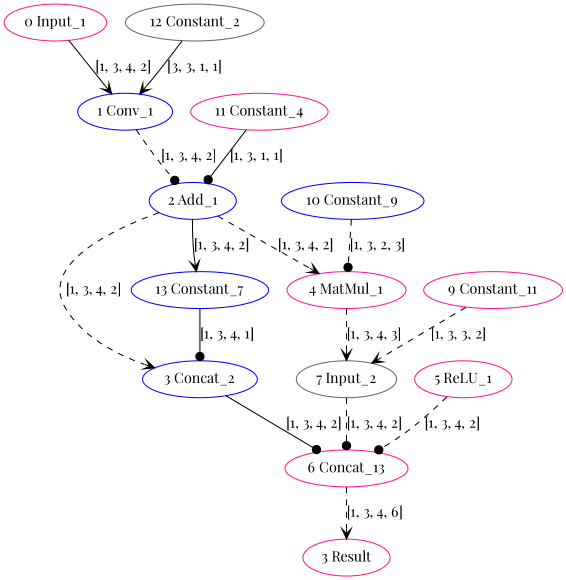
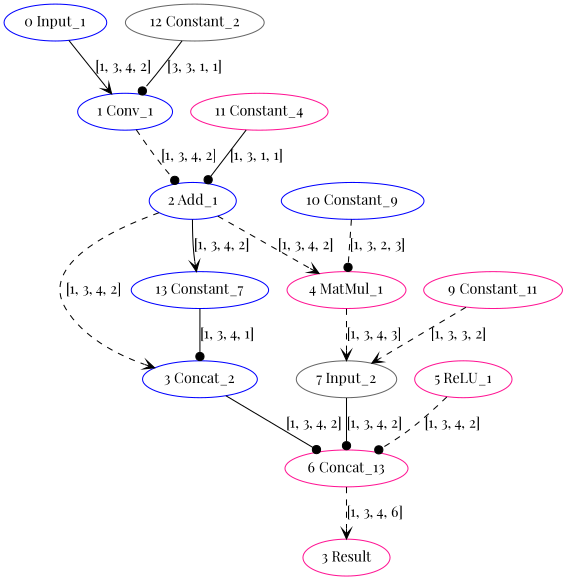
(55, 23) -> (55, 23)
(165, 64) -> (165, 64)
(347, 420) -> (347, 420)
